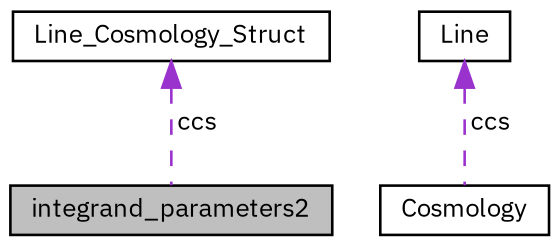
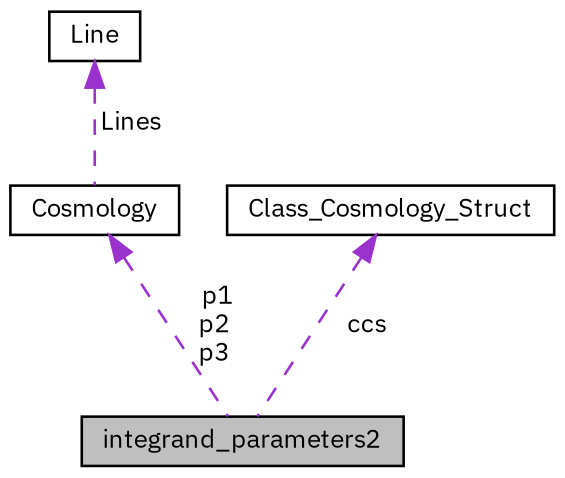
(171, 36) -> (391, 210)
(488, 123) -> (128, 123)
none -> (176, 337)
